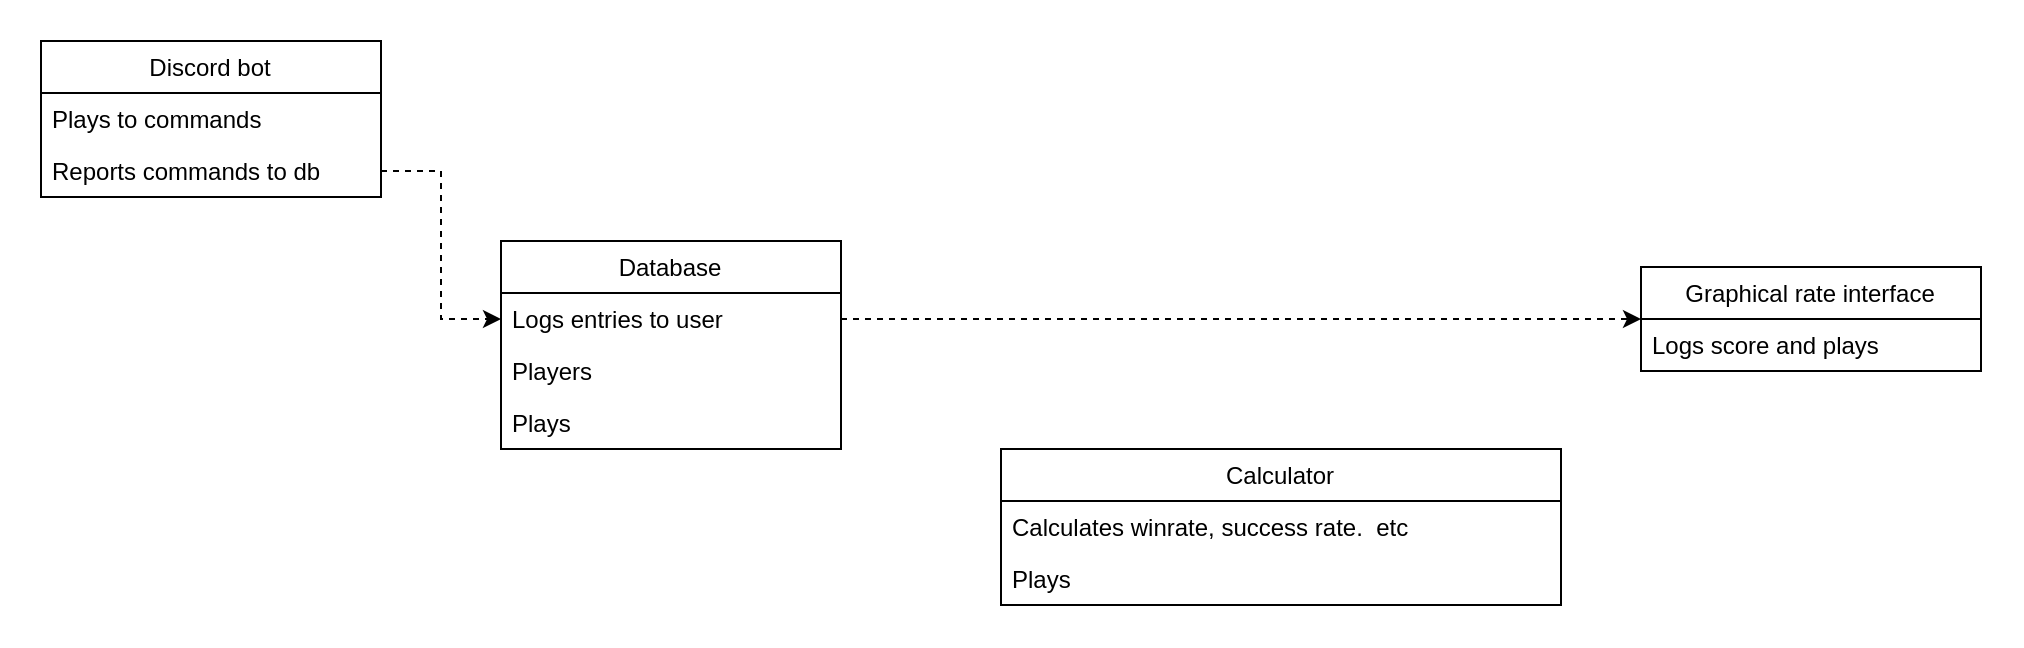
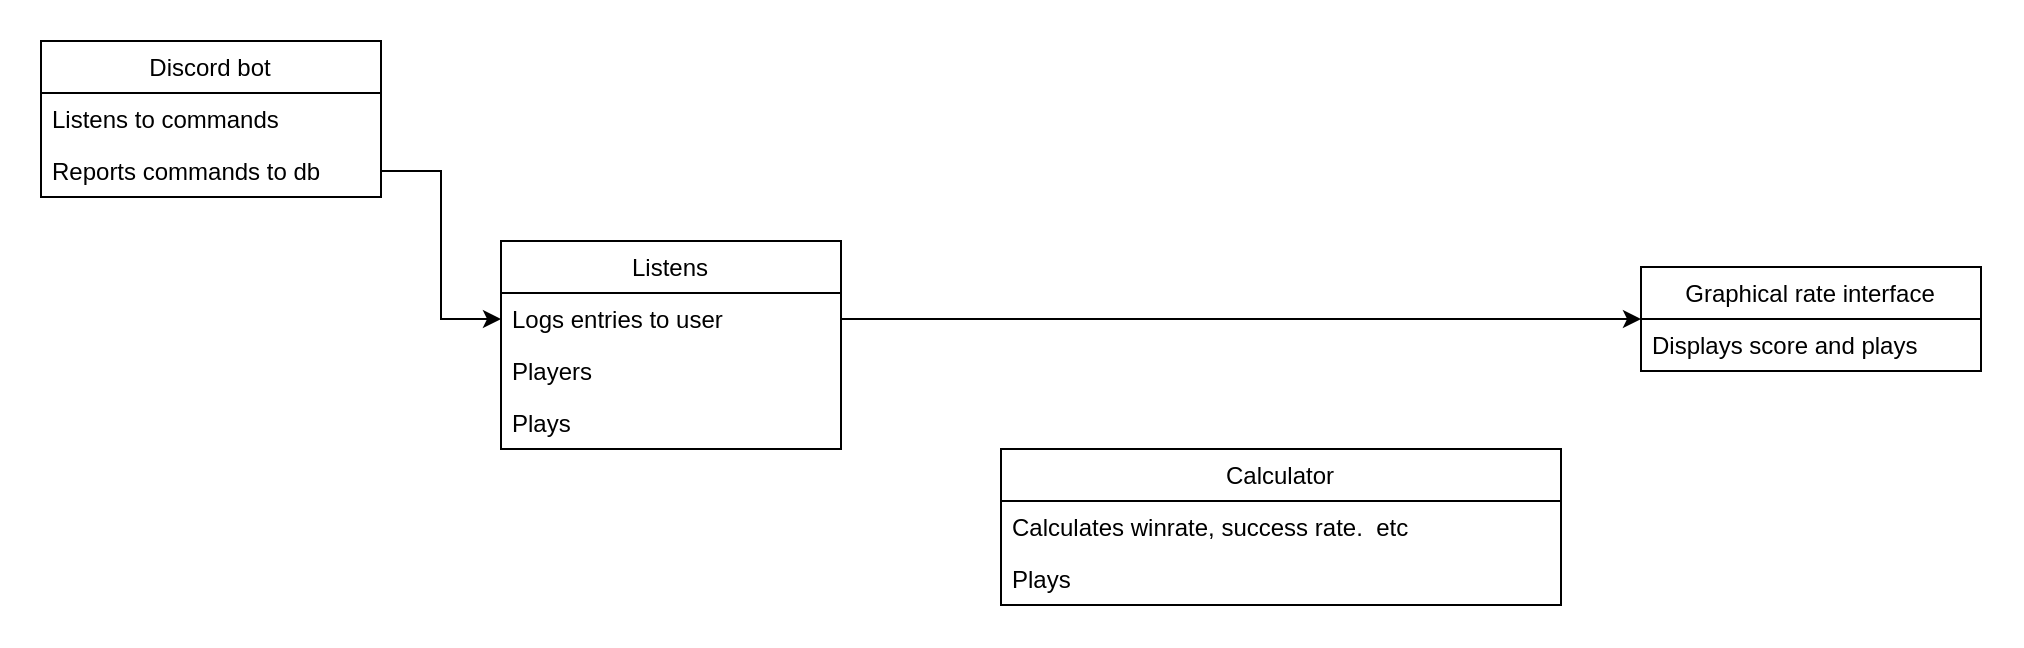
(157, 120) -> (170, 120)
(441, 239) -> (441, 239)
(670, 268) -> (670, 268)
(1233, 319) -> (1233, 319)
(1774, 346) -> (1795, 346)
